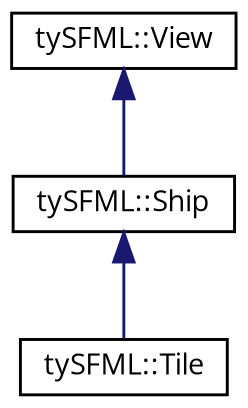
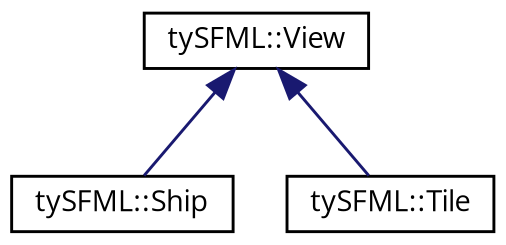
(124, 301) -> (333, 134)
